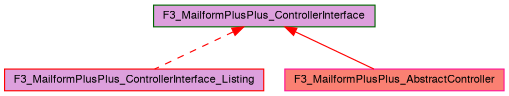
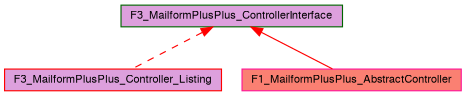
(134, 80) -> (113, 80)
(394, 80) -> (352, 80)
